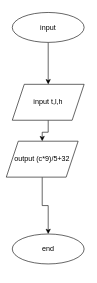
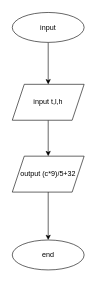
(42, 159) -> (48, 174)
(48, 249) -> (48, 255)
